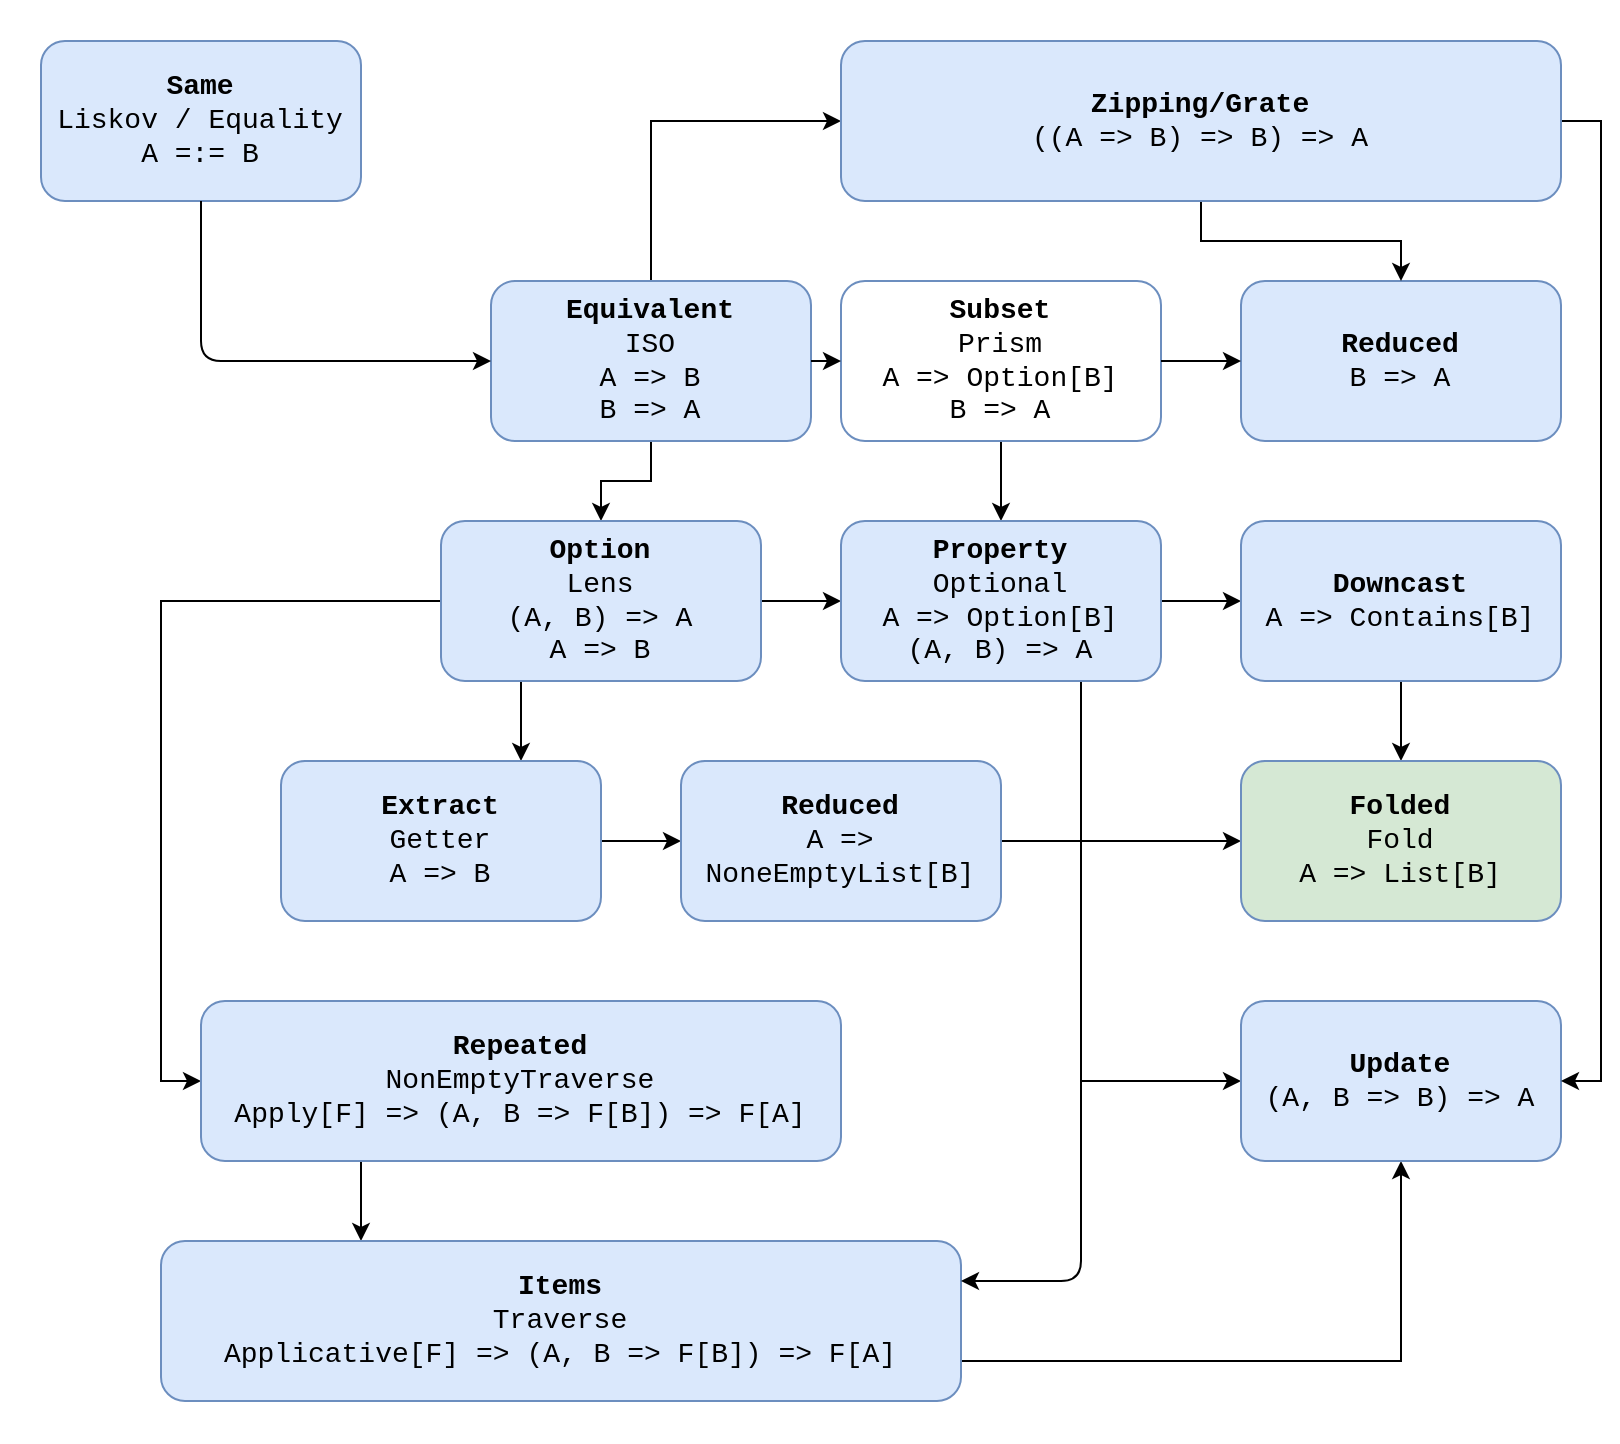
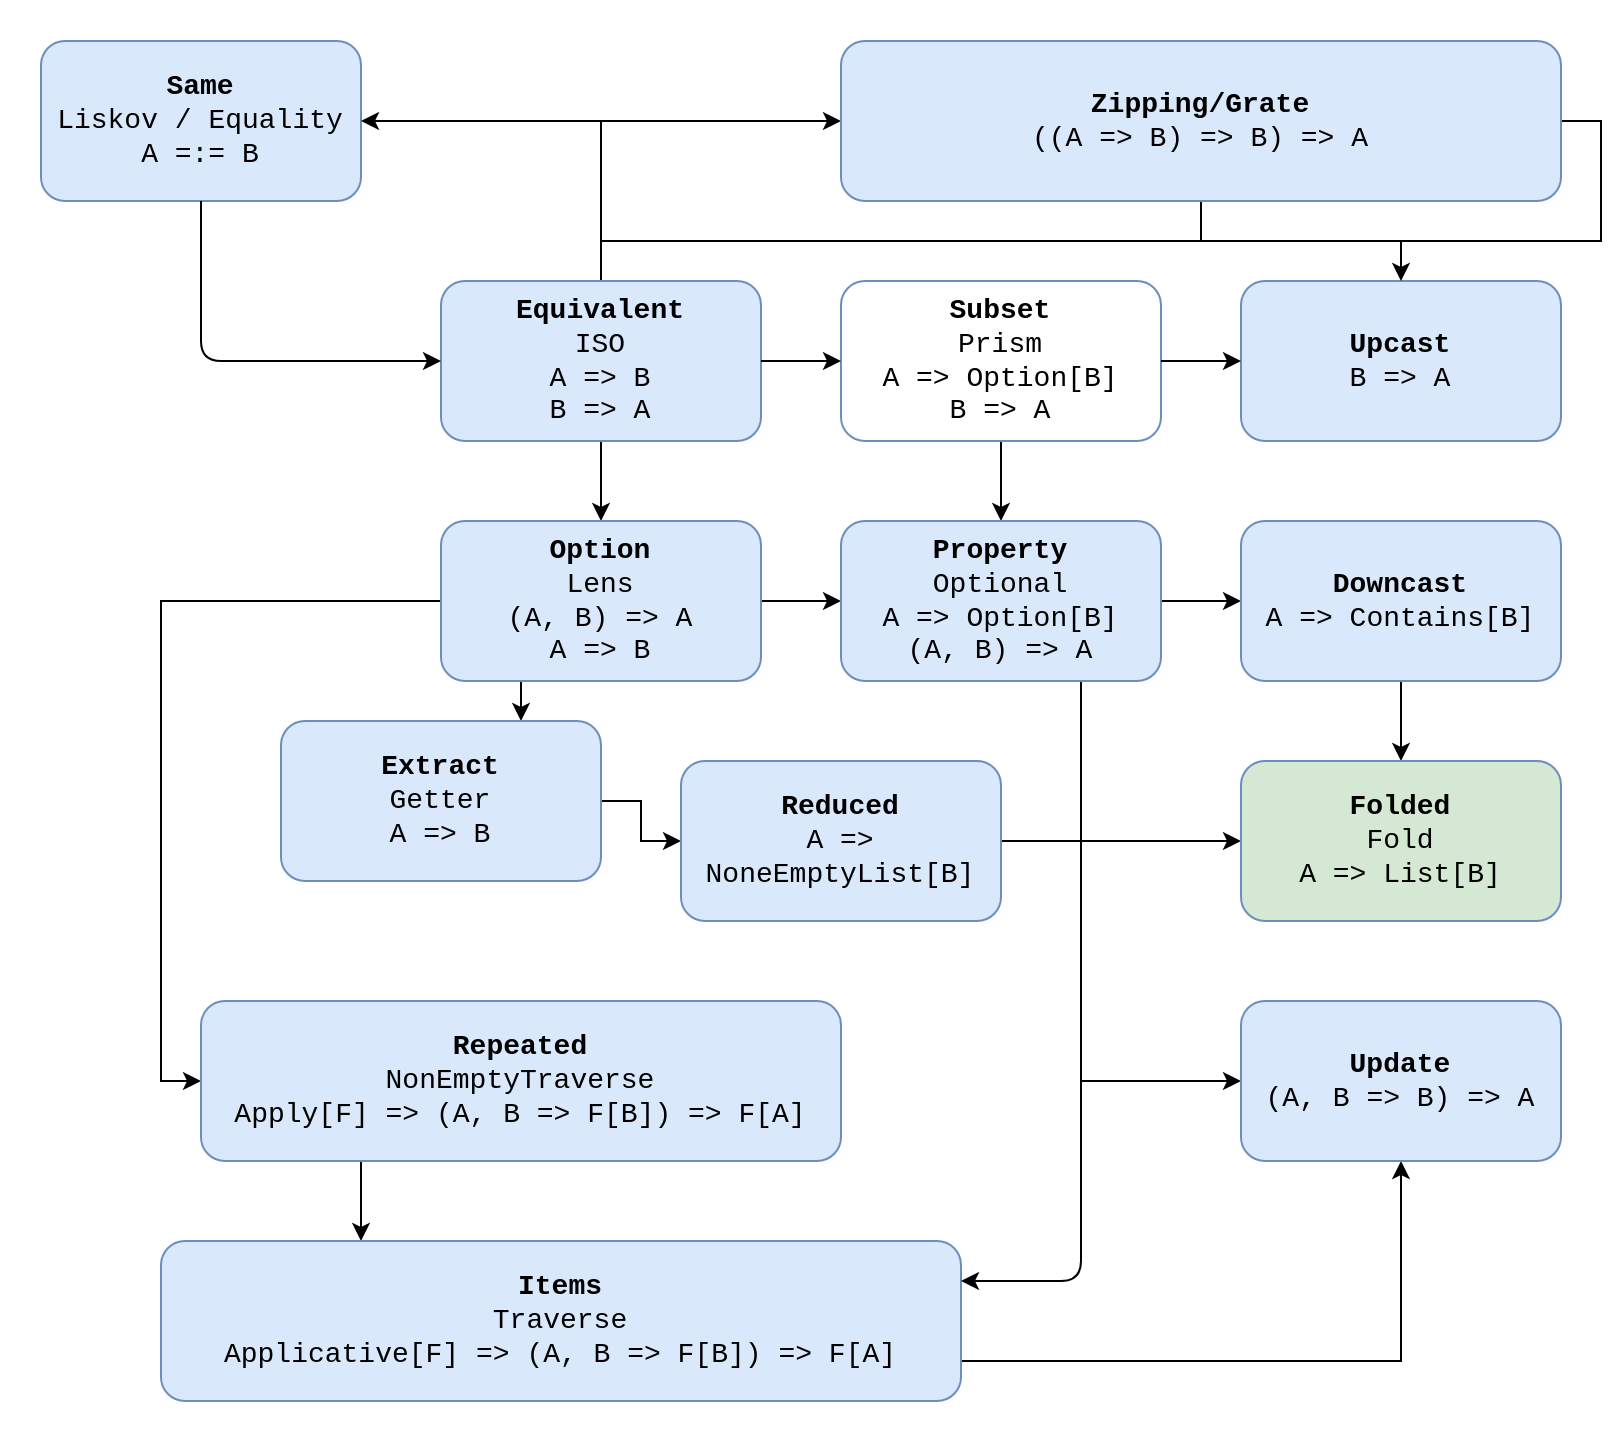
(651, 361) -> (601, 361)
(1401, 361) -> (1401, 361)
(1601, 673) -> (901, 241)
(441, 841) -> (441, 801)
